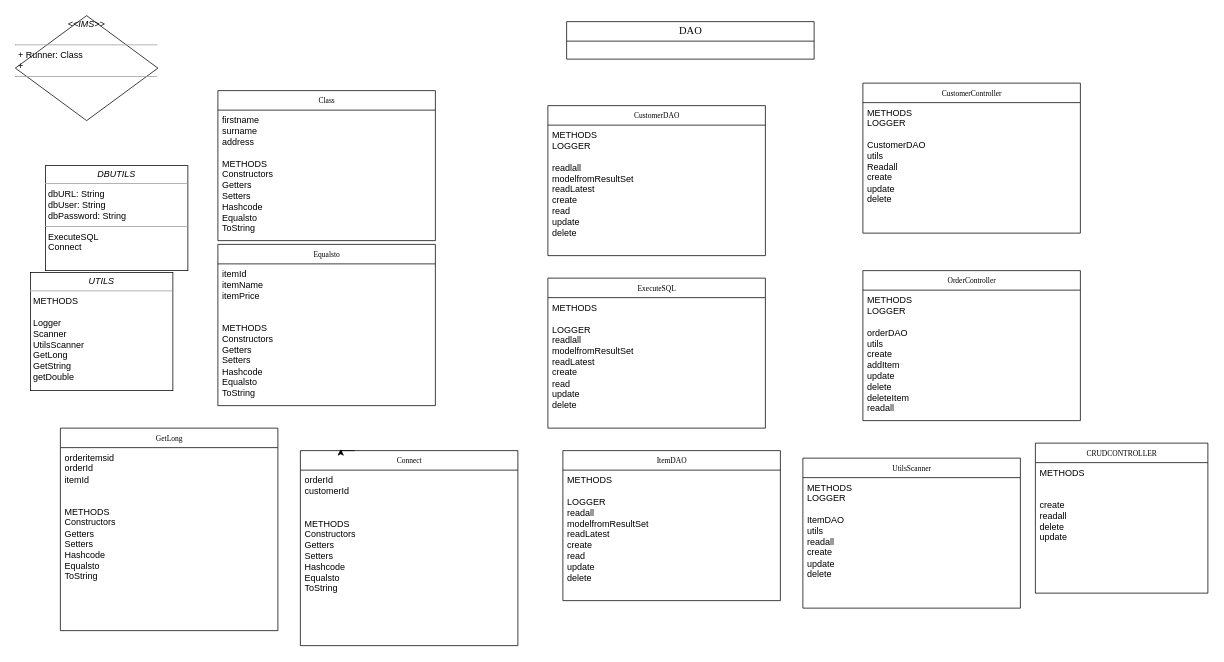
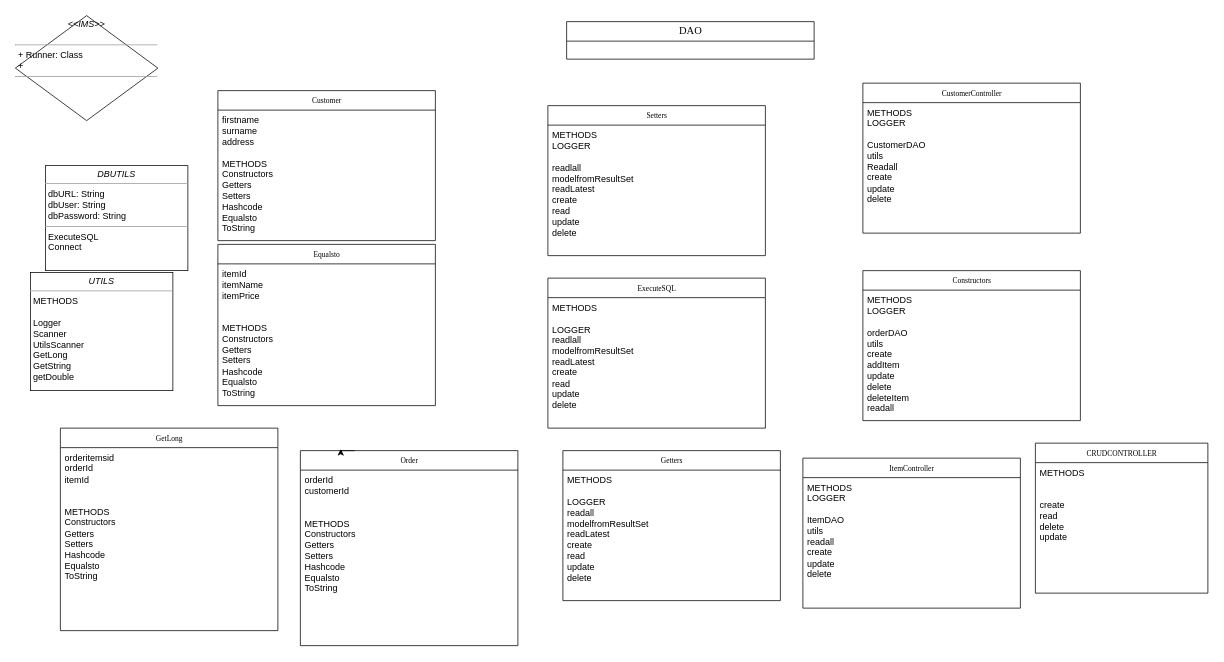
(327, 100) -> (327, 100)
(657, 115) -> (657, 115)
(972, 280) -> (972, 280)
(410, 460) -> (410, 460)
(672, 460) -> (672, 460)
(912, 468) -> (912, 468)
(1058, 495) -> (1058, 495)
